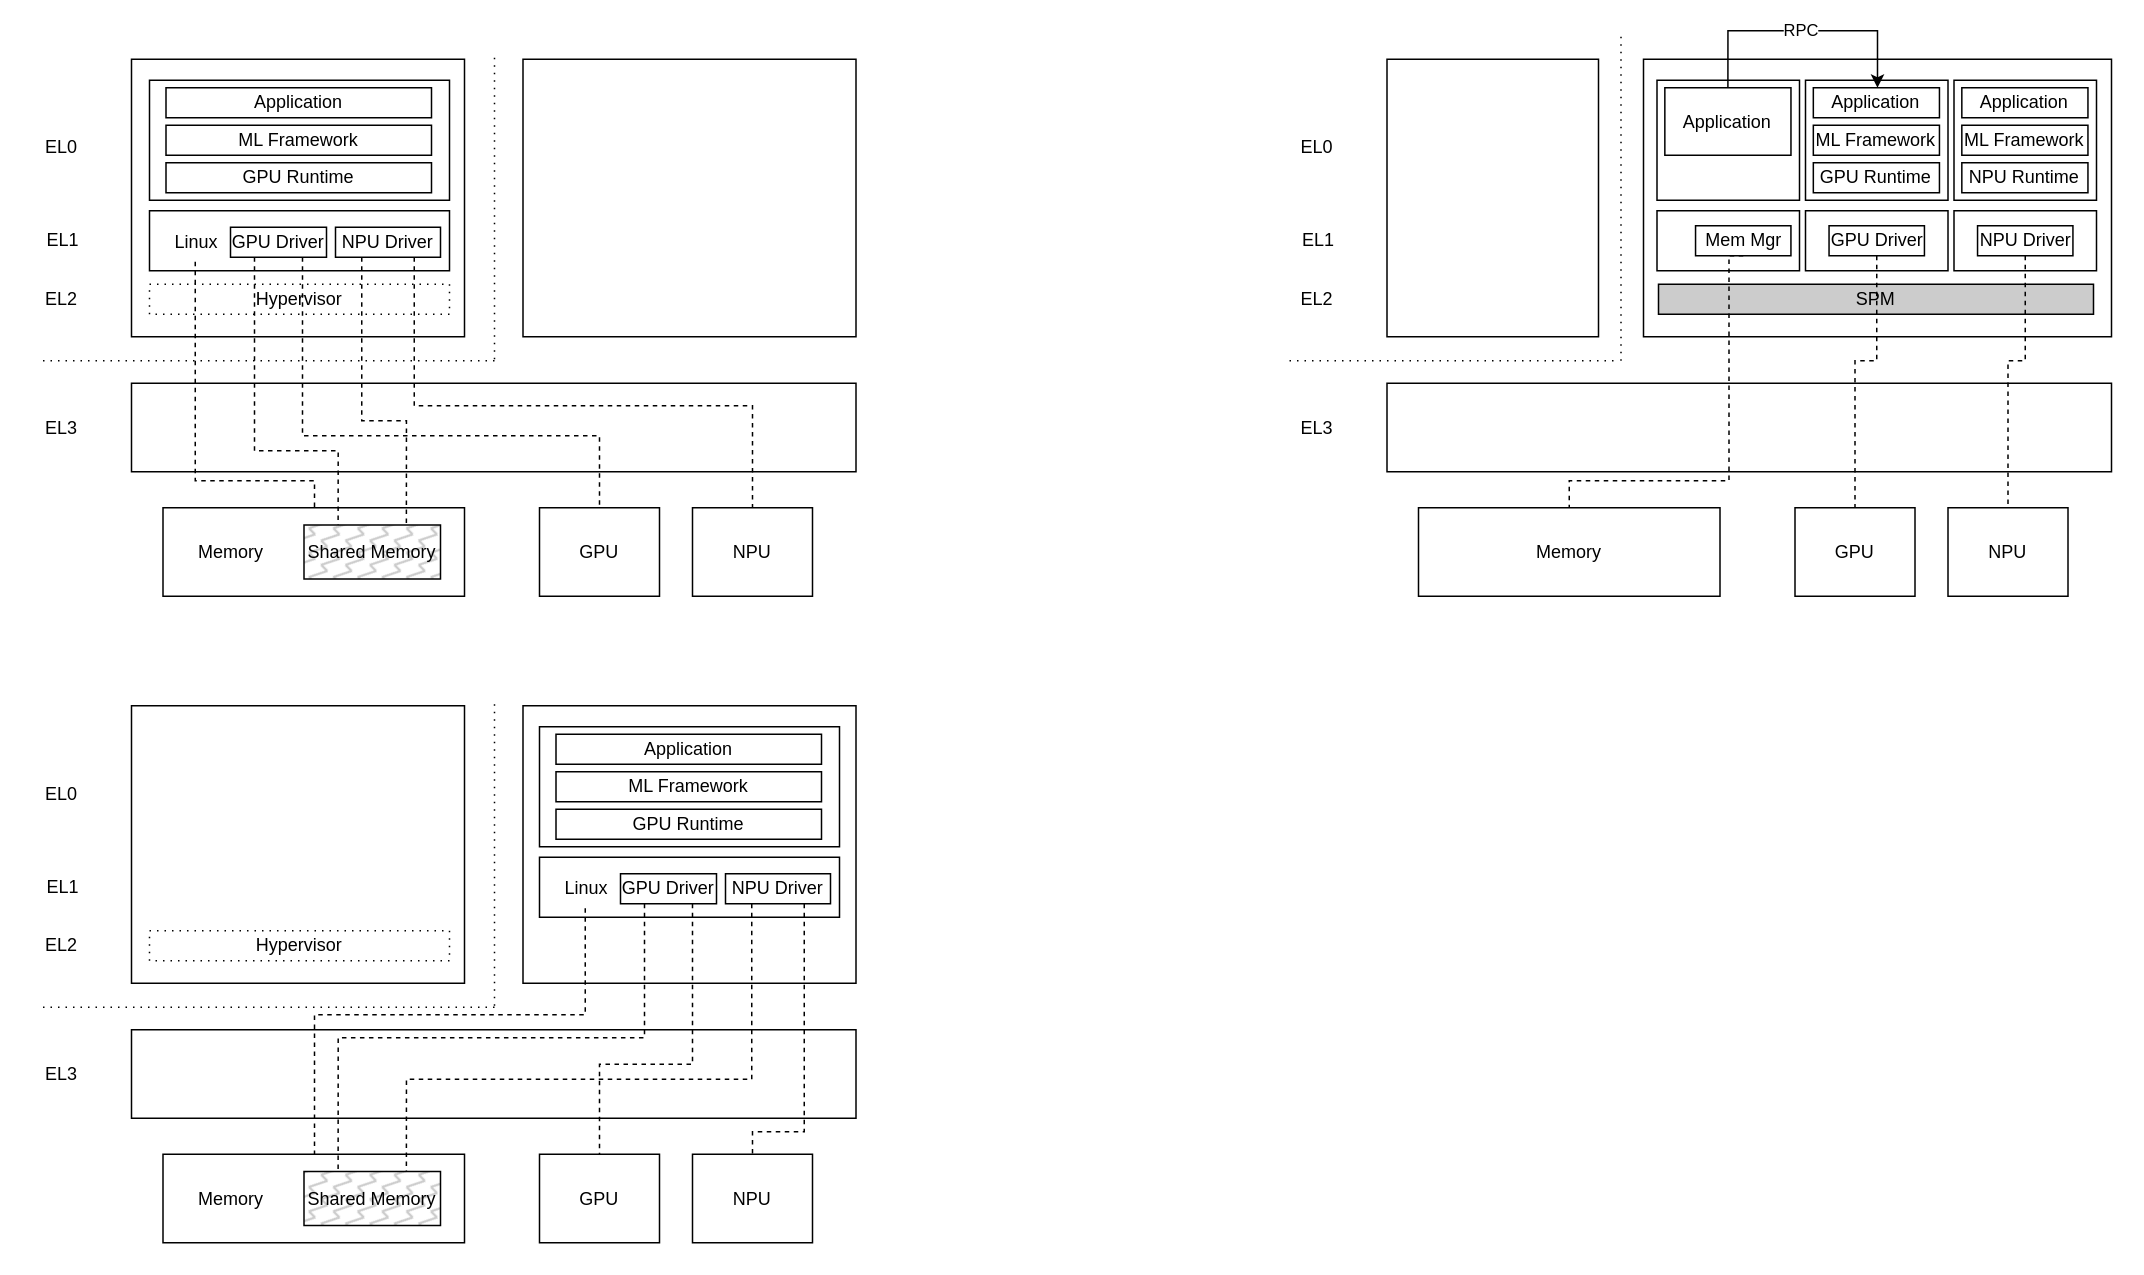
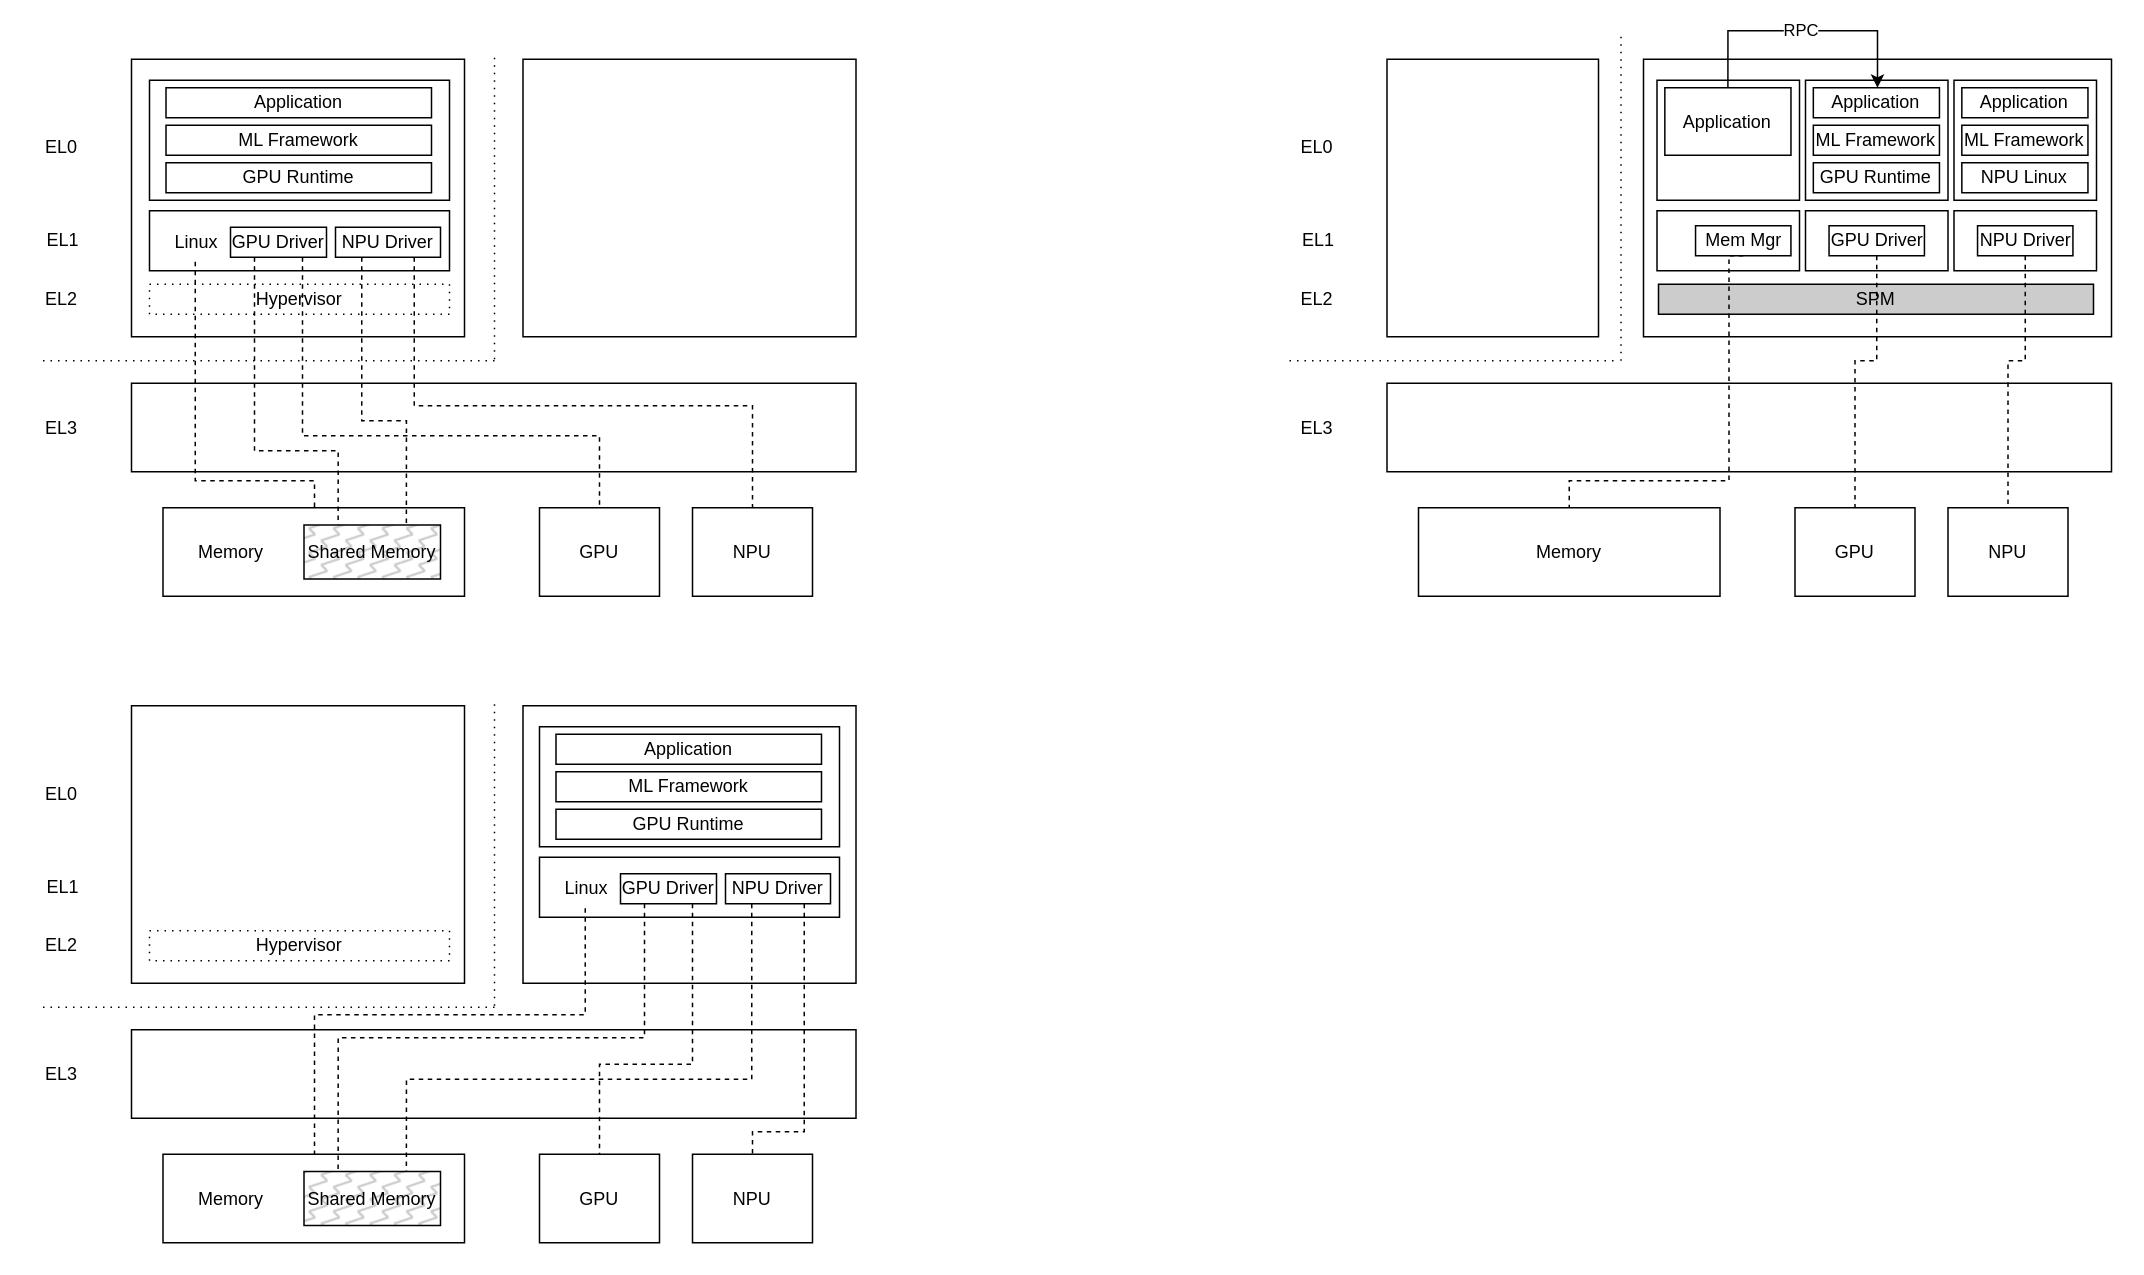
(2024, 178) -> (2024, 178)
